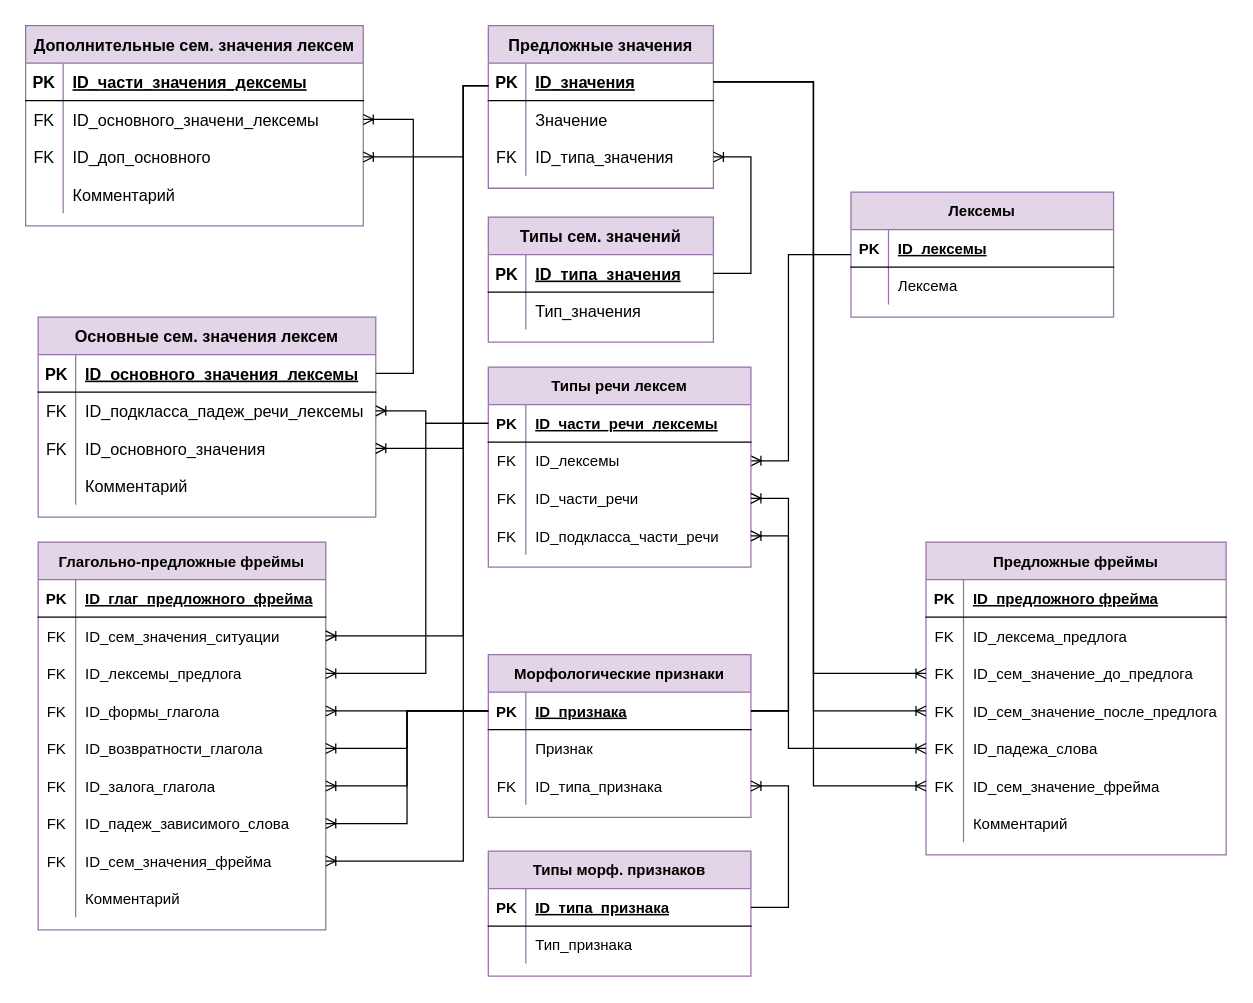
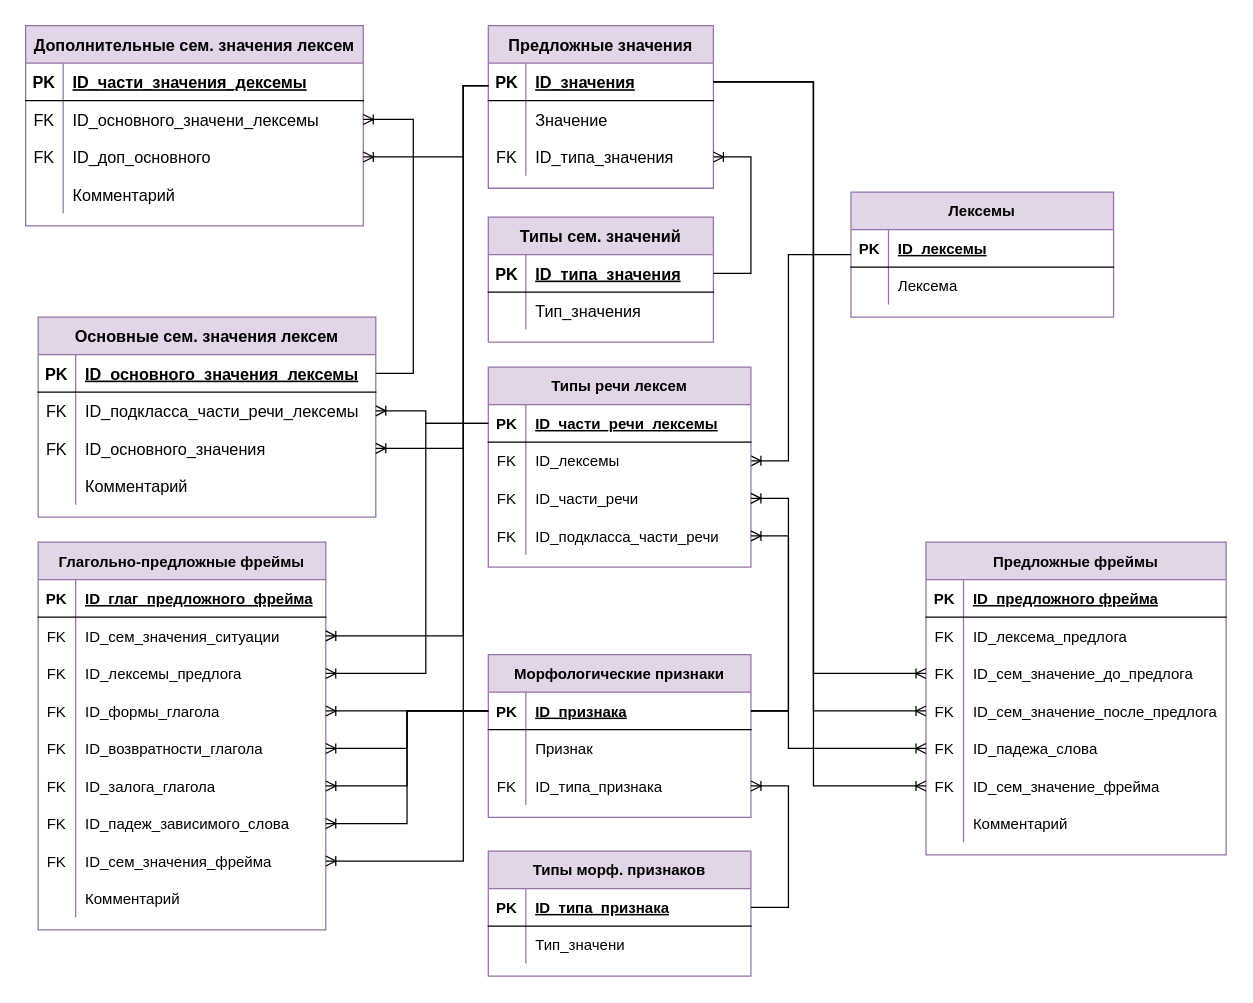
(226, 411) -> (226, 411)
(585, 945) -> (581, 945)
